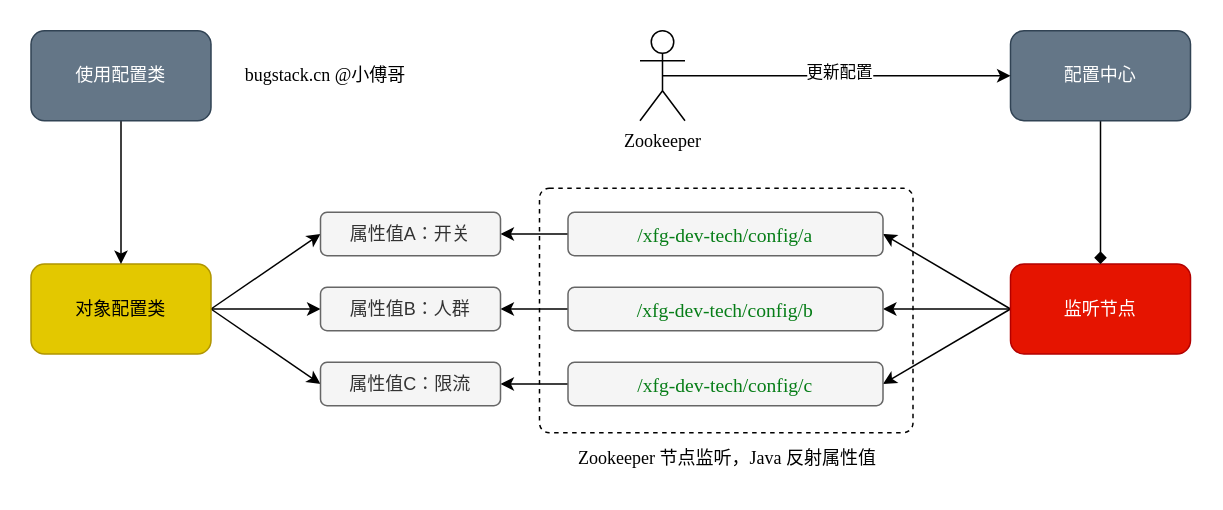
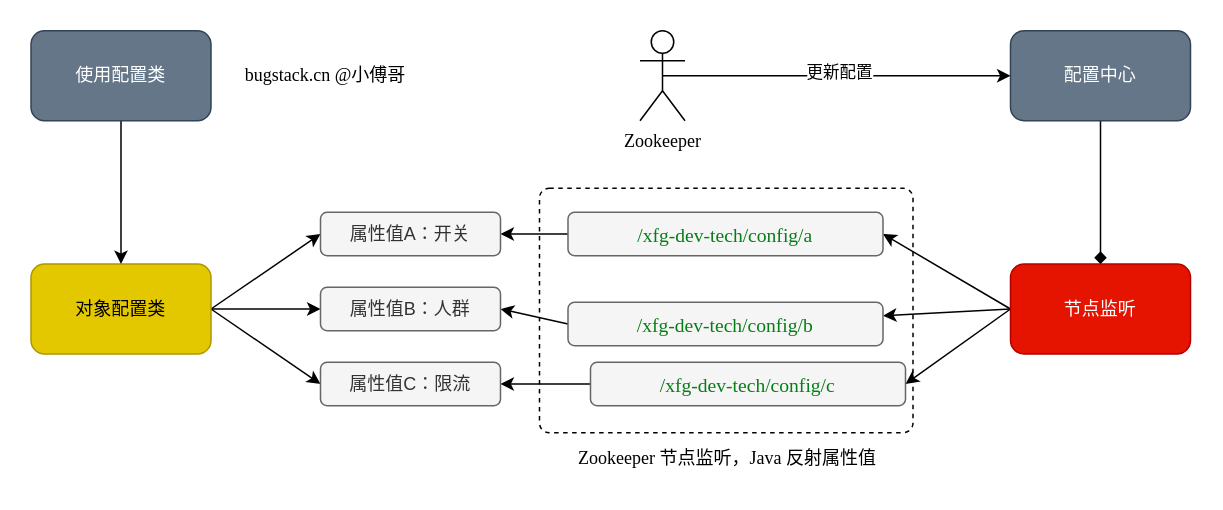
(725, 309) -> (725, 324)
(1100, 310) -> (1100, 310)
(725, 384) -> (748, 384)
